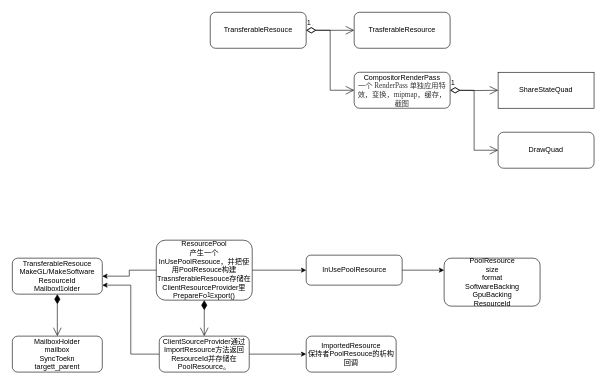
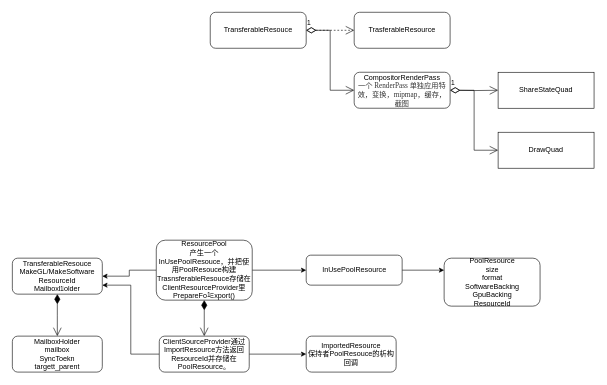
(342, 30) -> (342, 30)
(546, 150) -> (546, 150)
